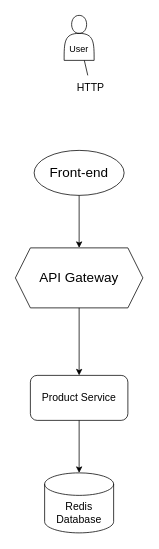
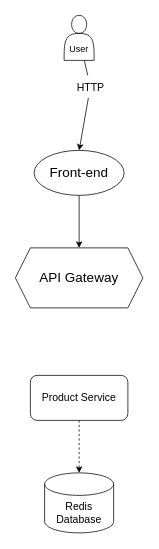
none -> (84, 122)
(79, 369) -> none
(79, 444) -> (79, 444)
